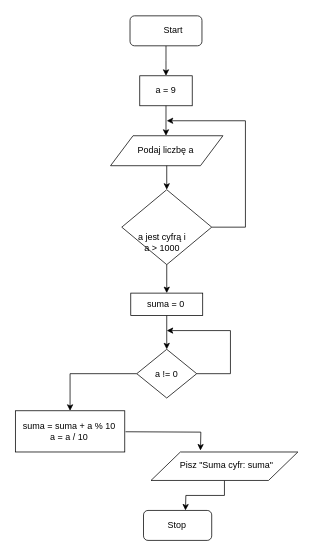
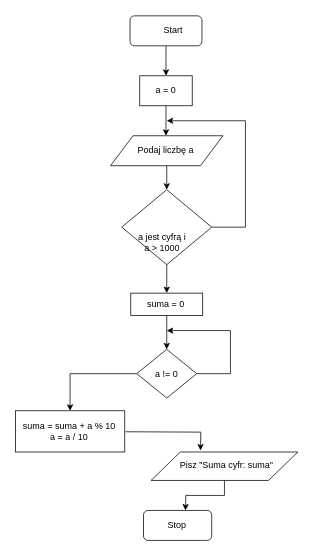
(166, 90) -> (166, 90)
